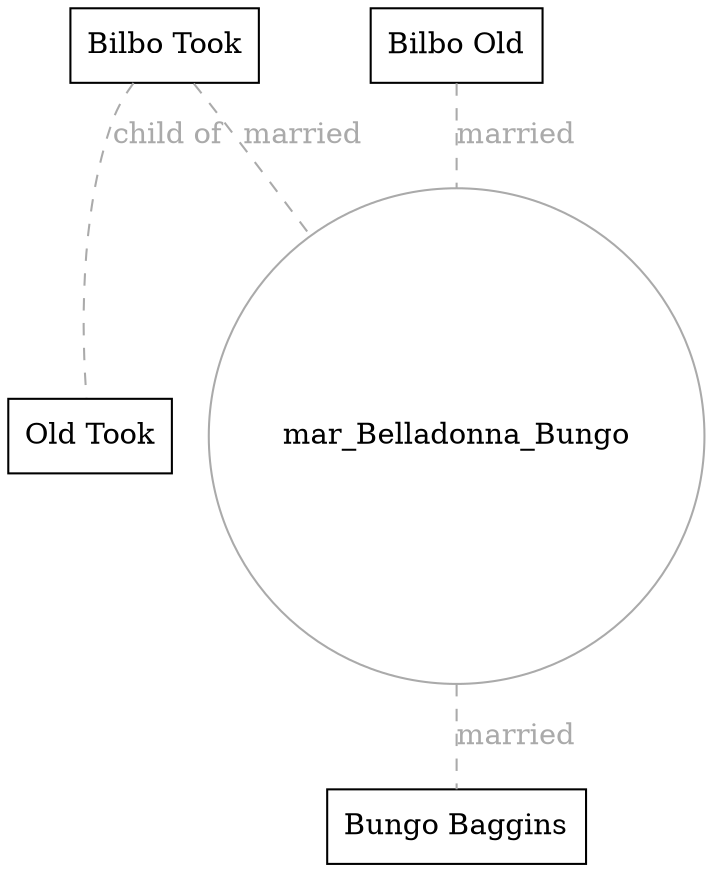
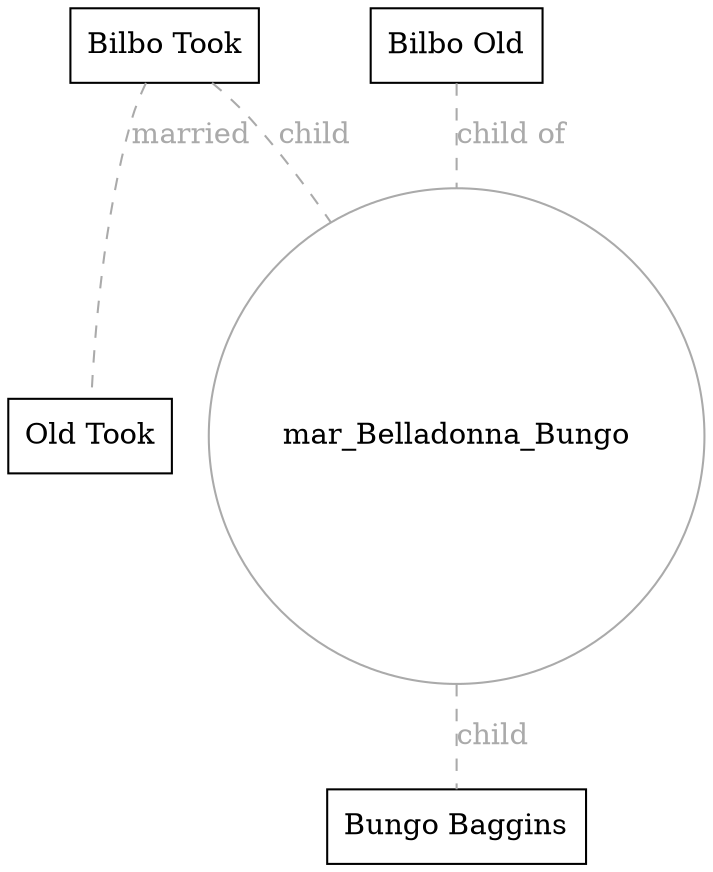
(168, 136) -> (192, 136)
(303, 136) -> (315, 136)
(517, 136) -> (511, 136)
(517, 737) -> (493, 737)
